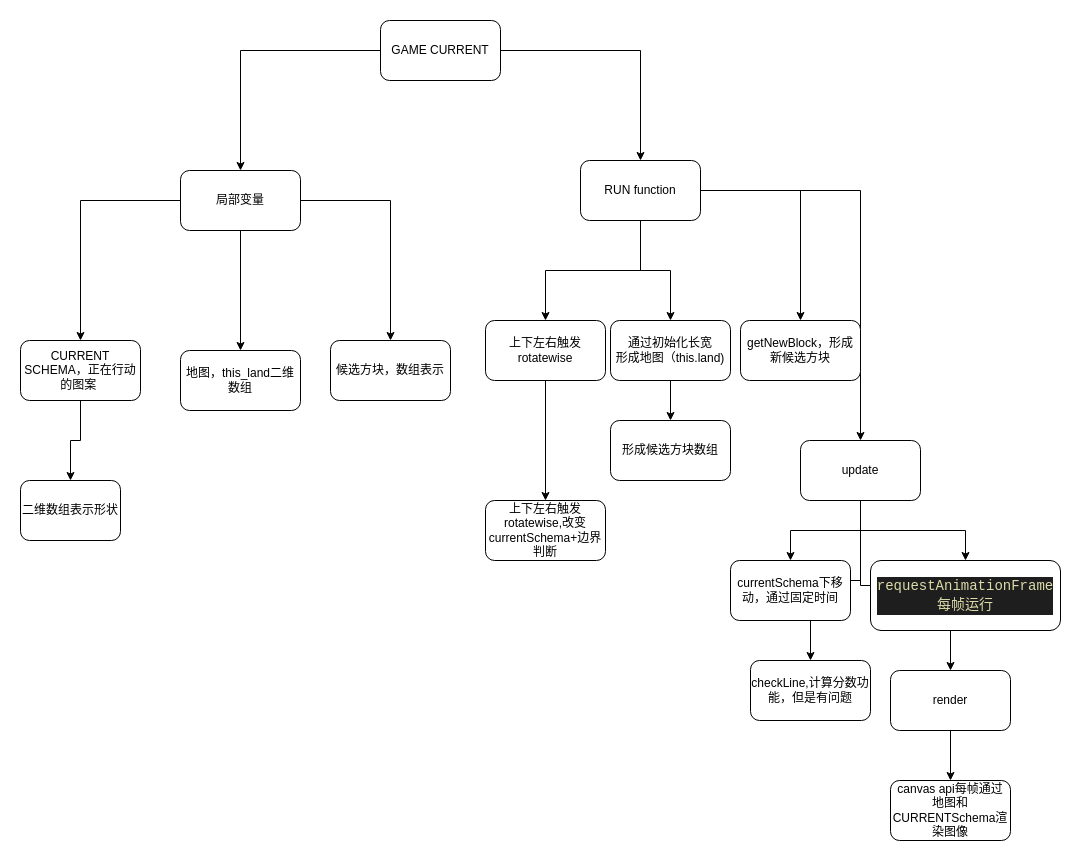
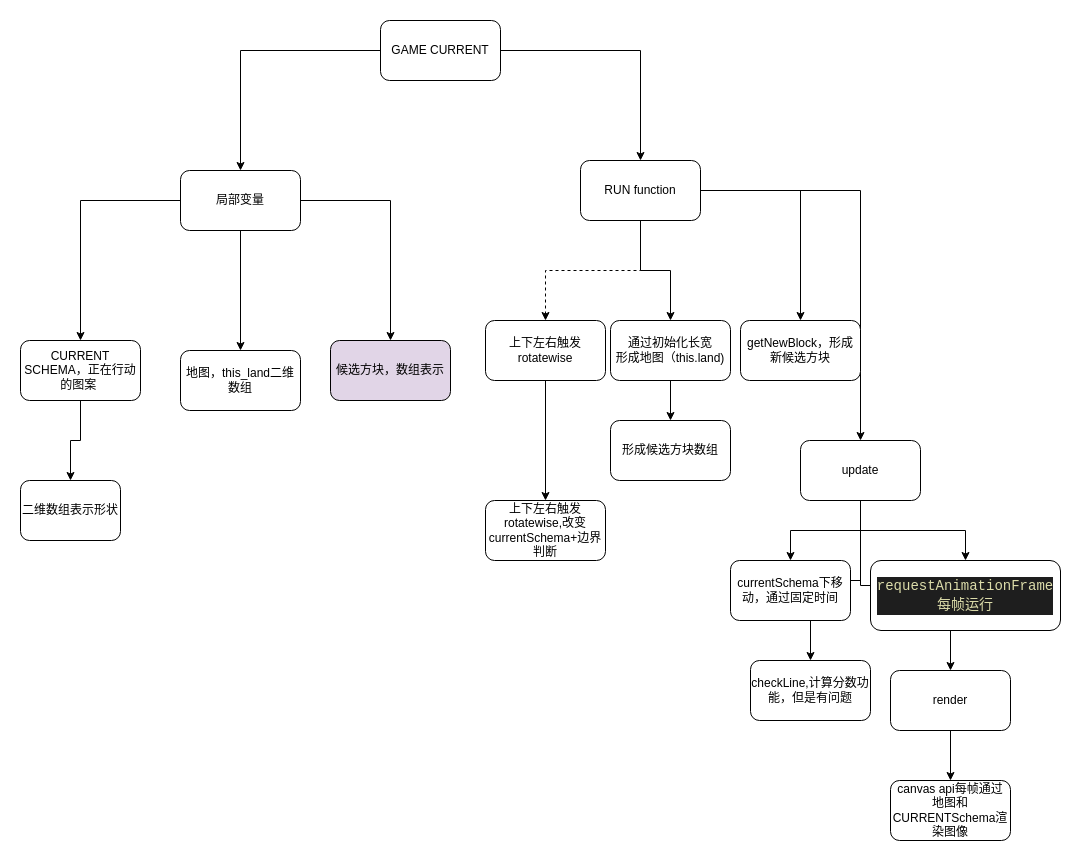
(572, 271) -> (572, 271)
(391, 371) -> (391, 371)
